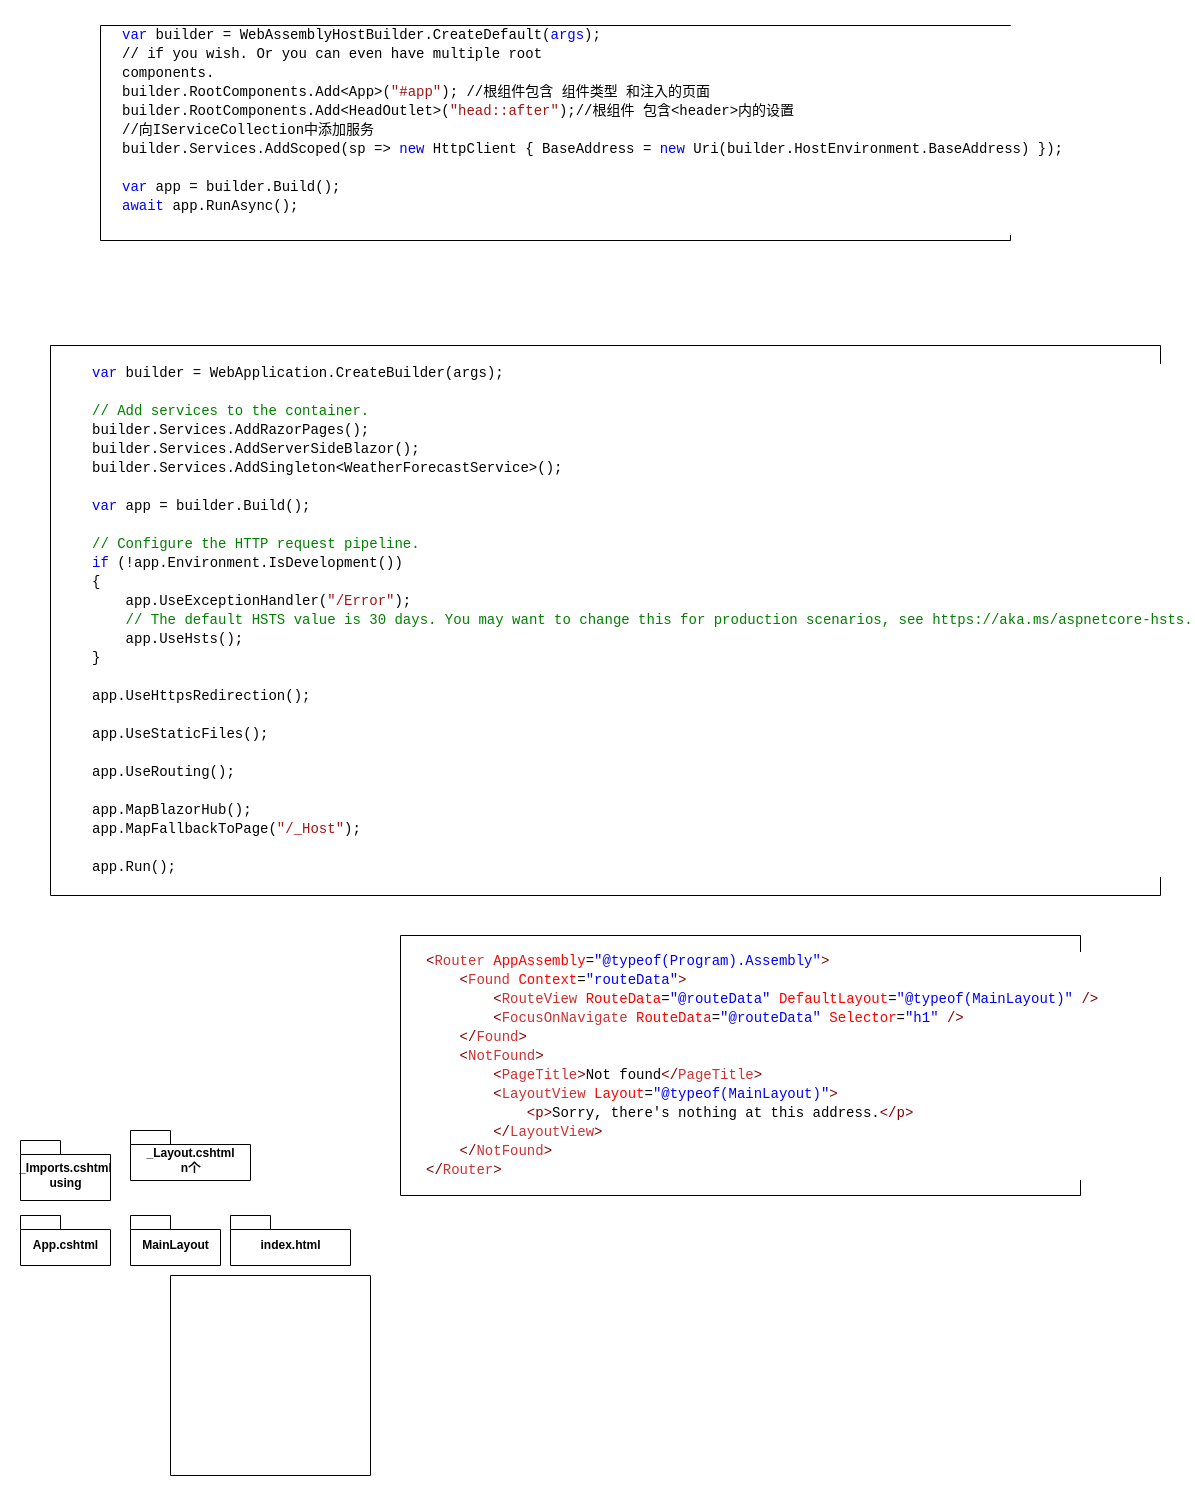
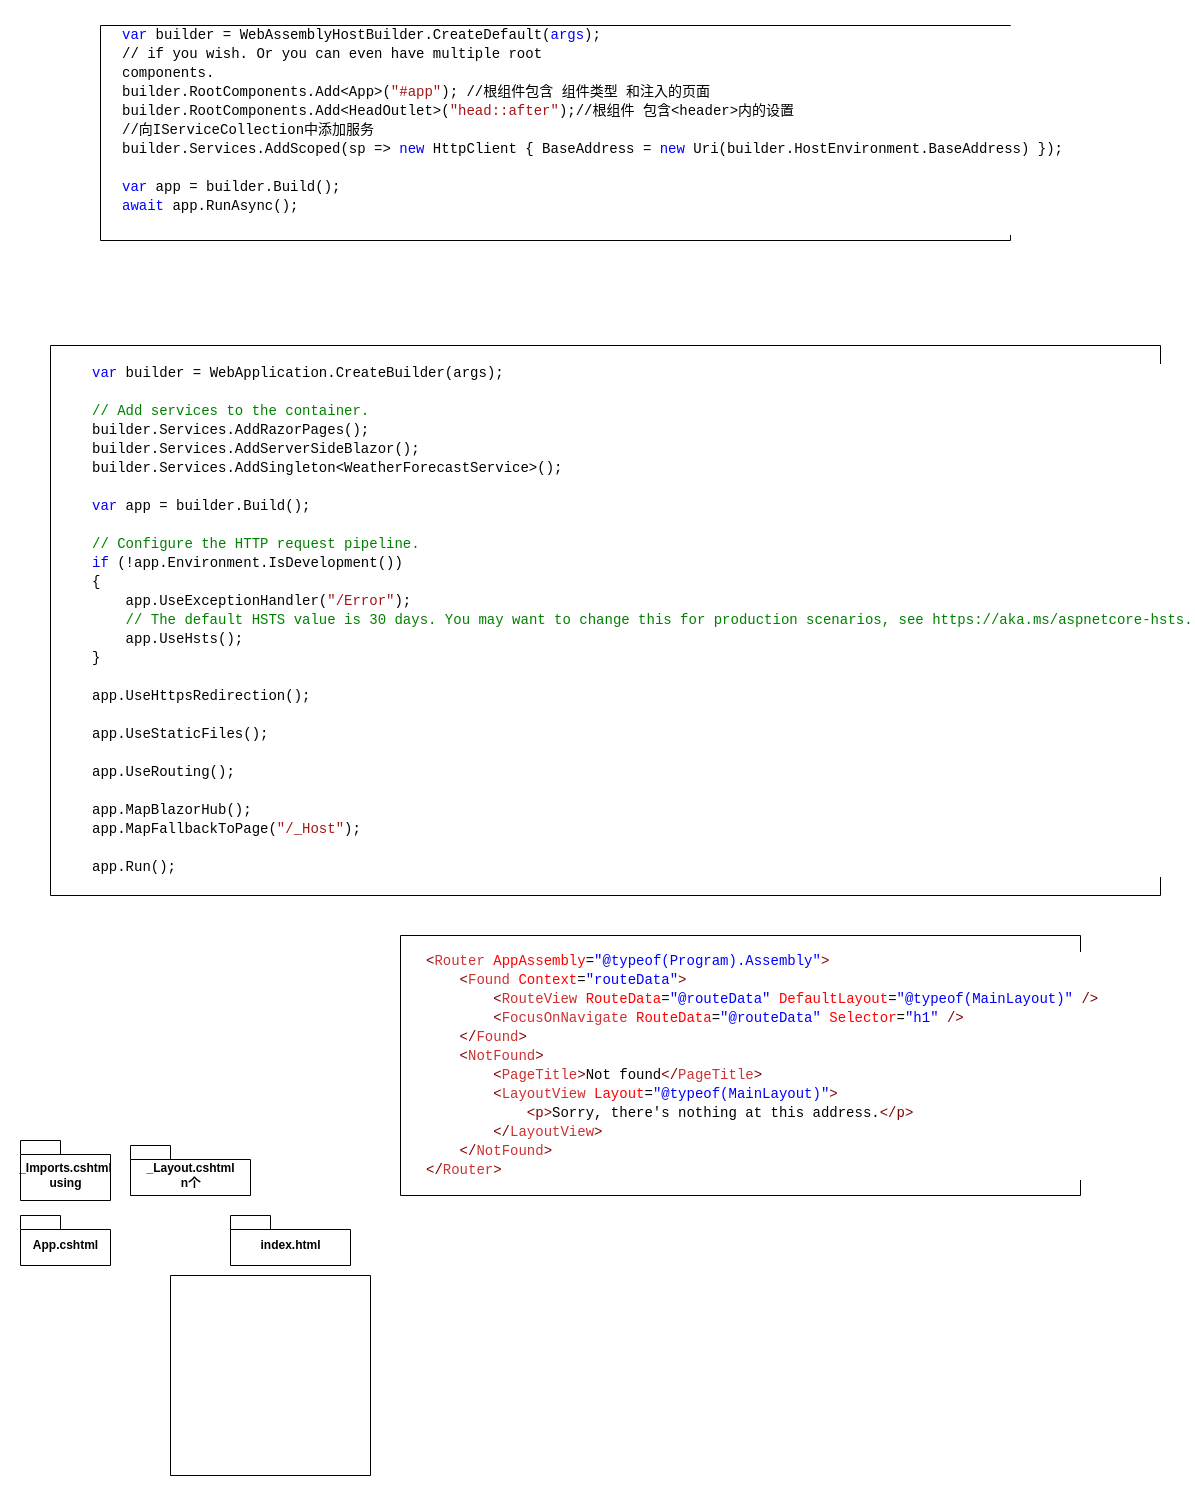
(191, 1156) -> (191, 1171)
(176, 1241) -> none
